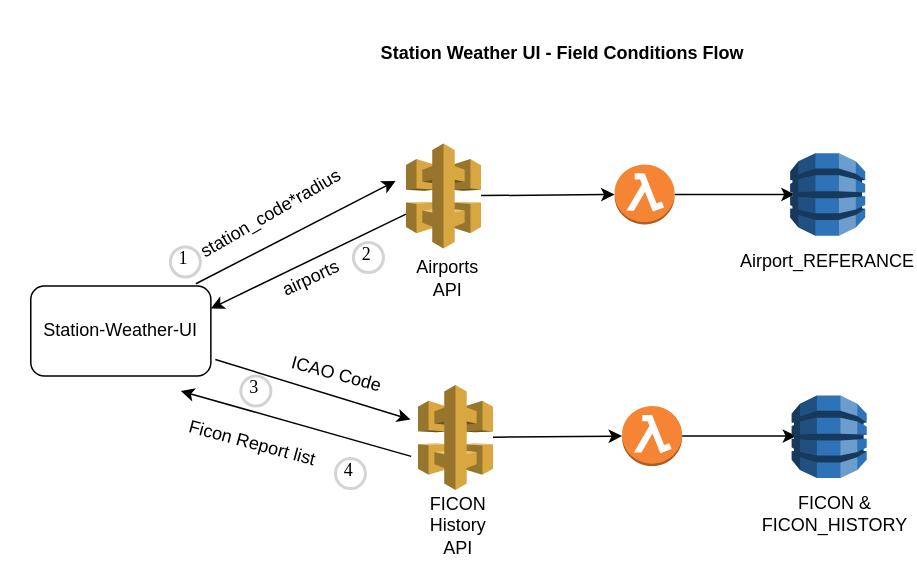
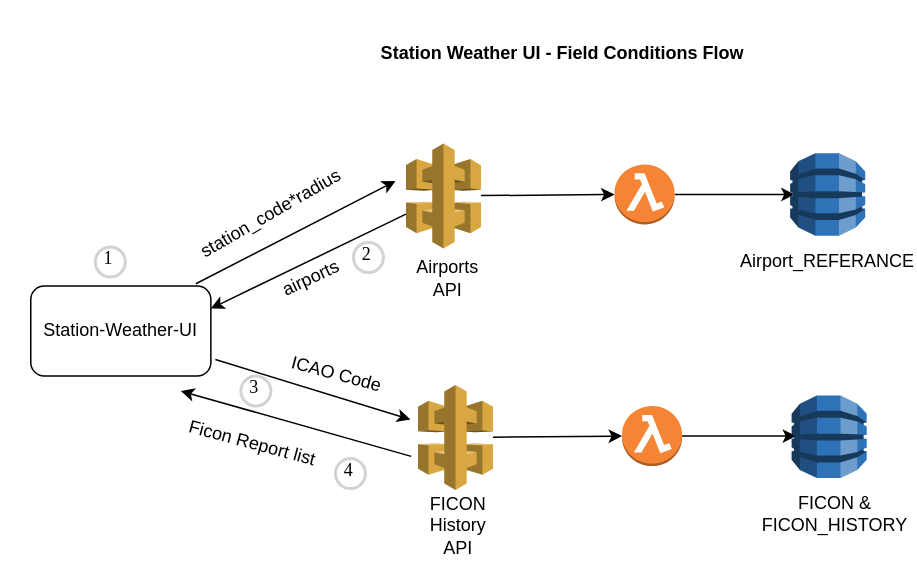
(185, 262) -> (110, 262)
